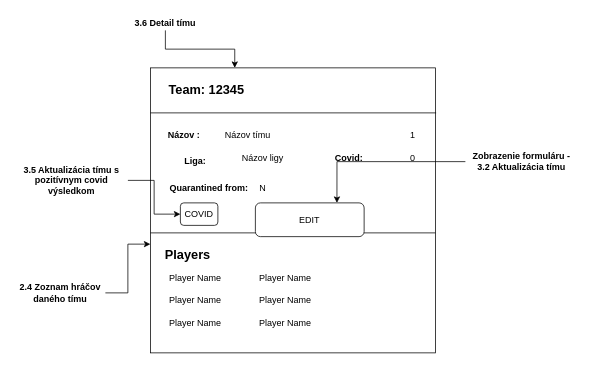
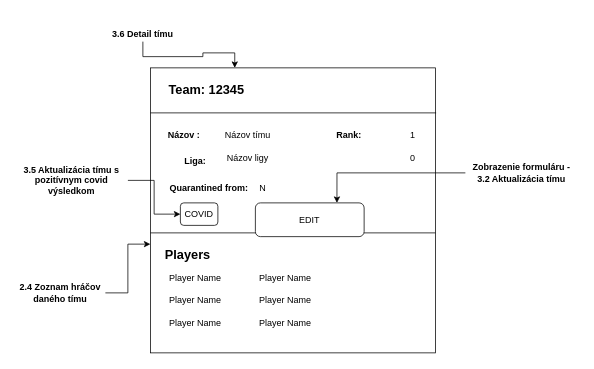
(165, 23) -> (143, 34)
none -> (349, 135)
(263, 158) -> (248, 158)
(349, 158) -> none
(522, 162) -> (522, 173)
